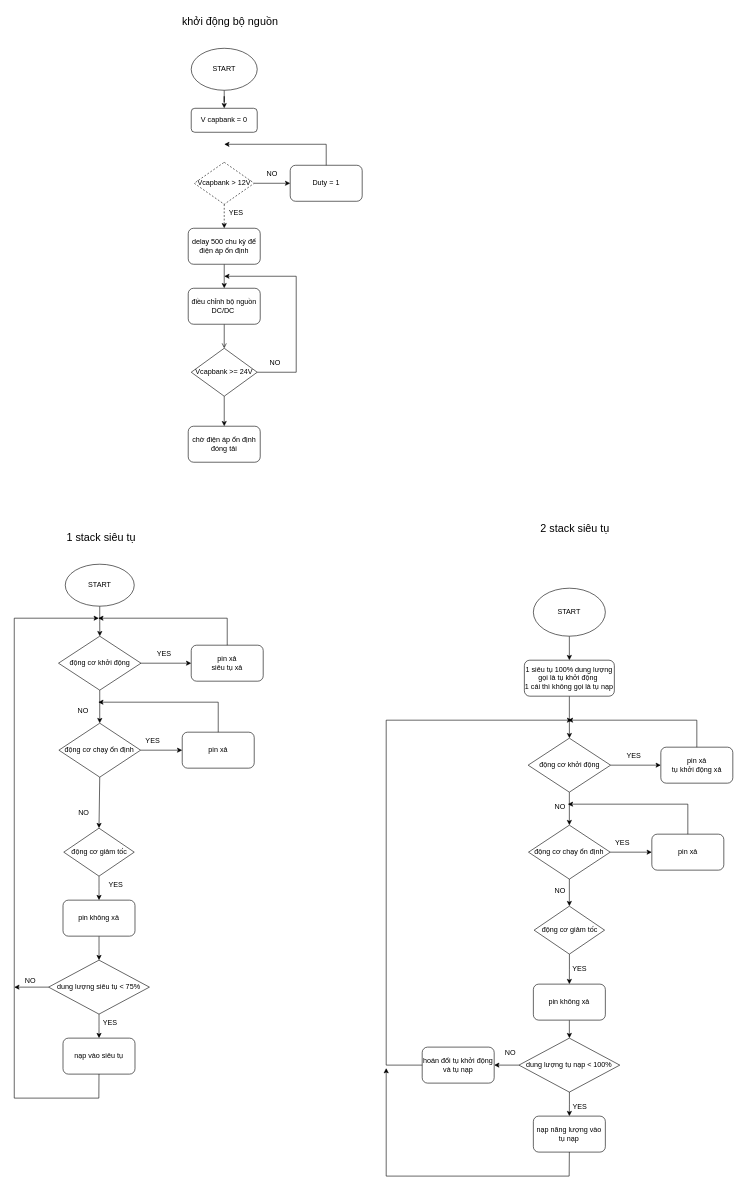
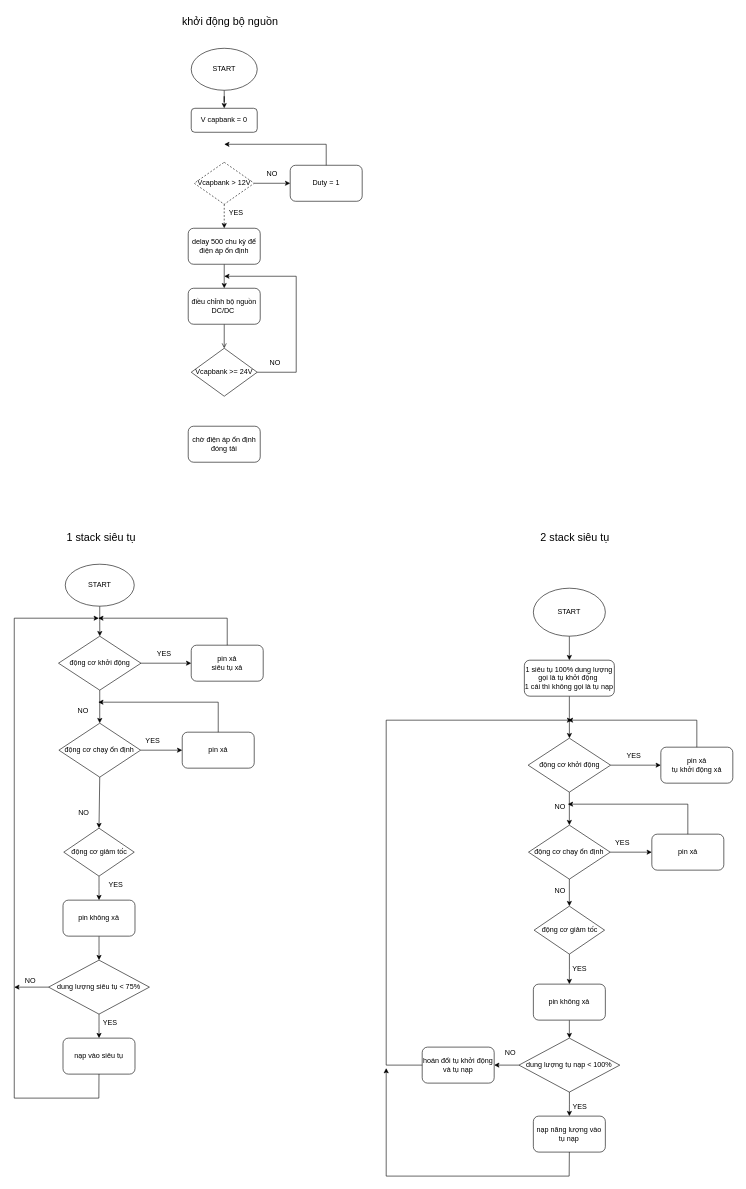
(224, 420) -> none
(575, 528) -> (575, 537)
